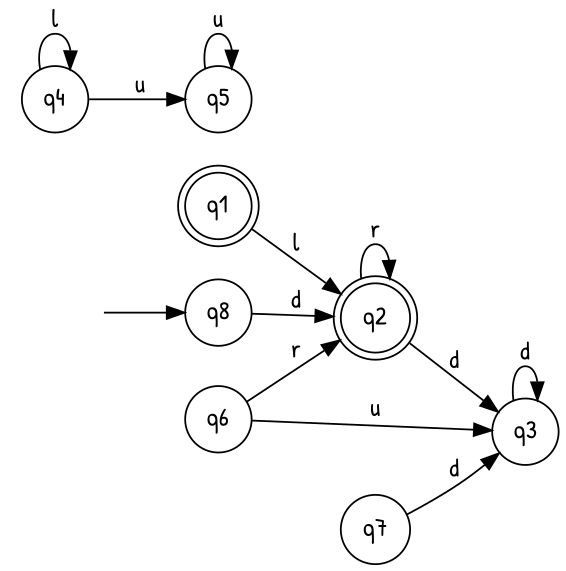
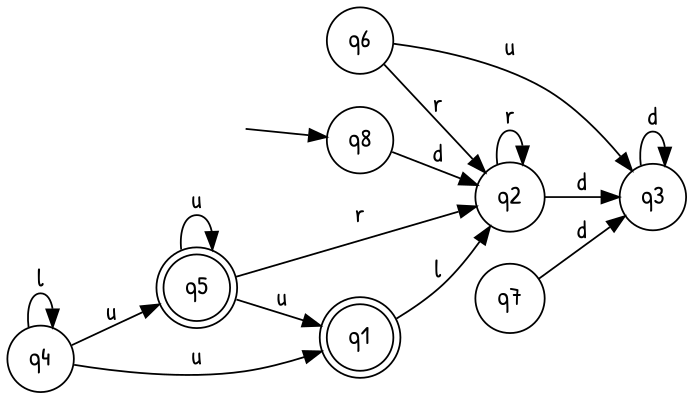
(218, 99) -> (197, 288)
none -> (347, 244)
none -> (270, 310)
(375, 318) -> (510, 197)
none -> (190, 375)
